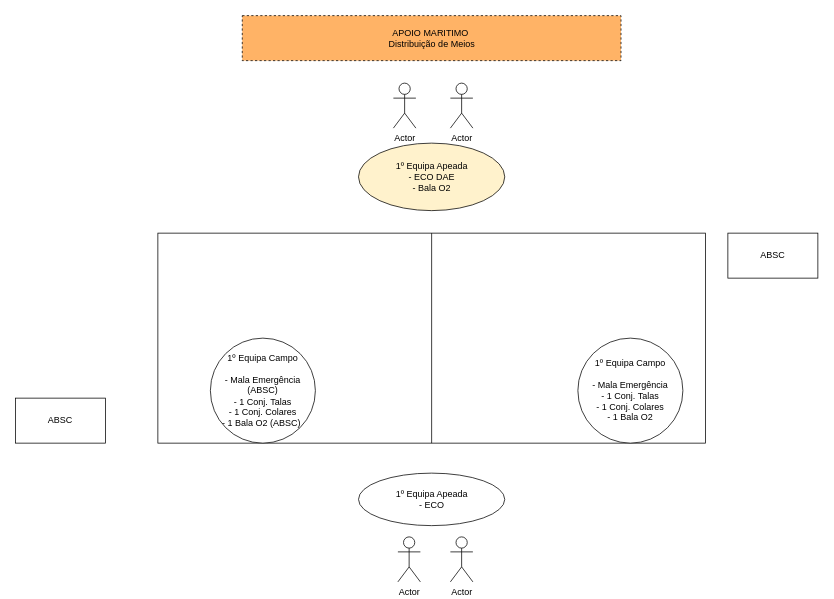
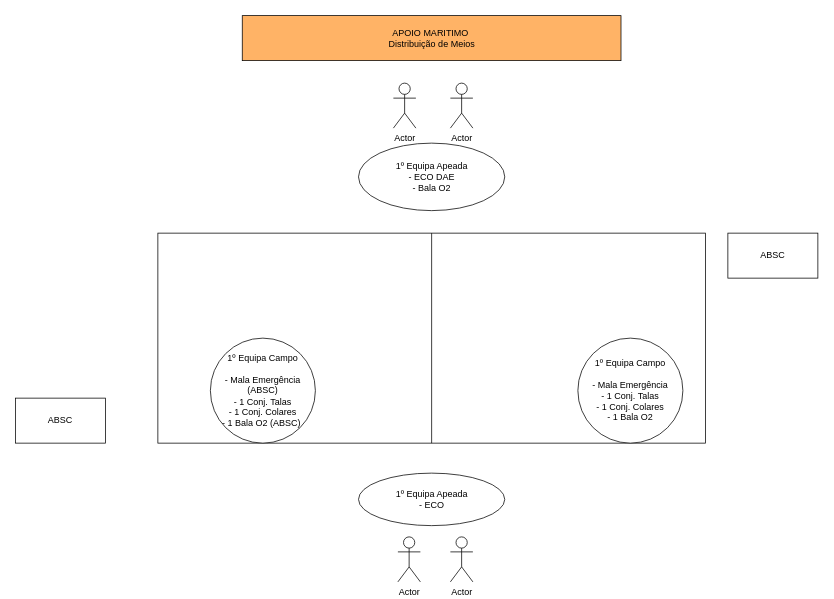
(432, 38) -> (432, 38)
(432, 177) -> (432, 177)
